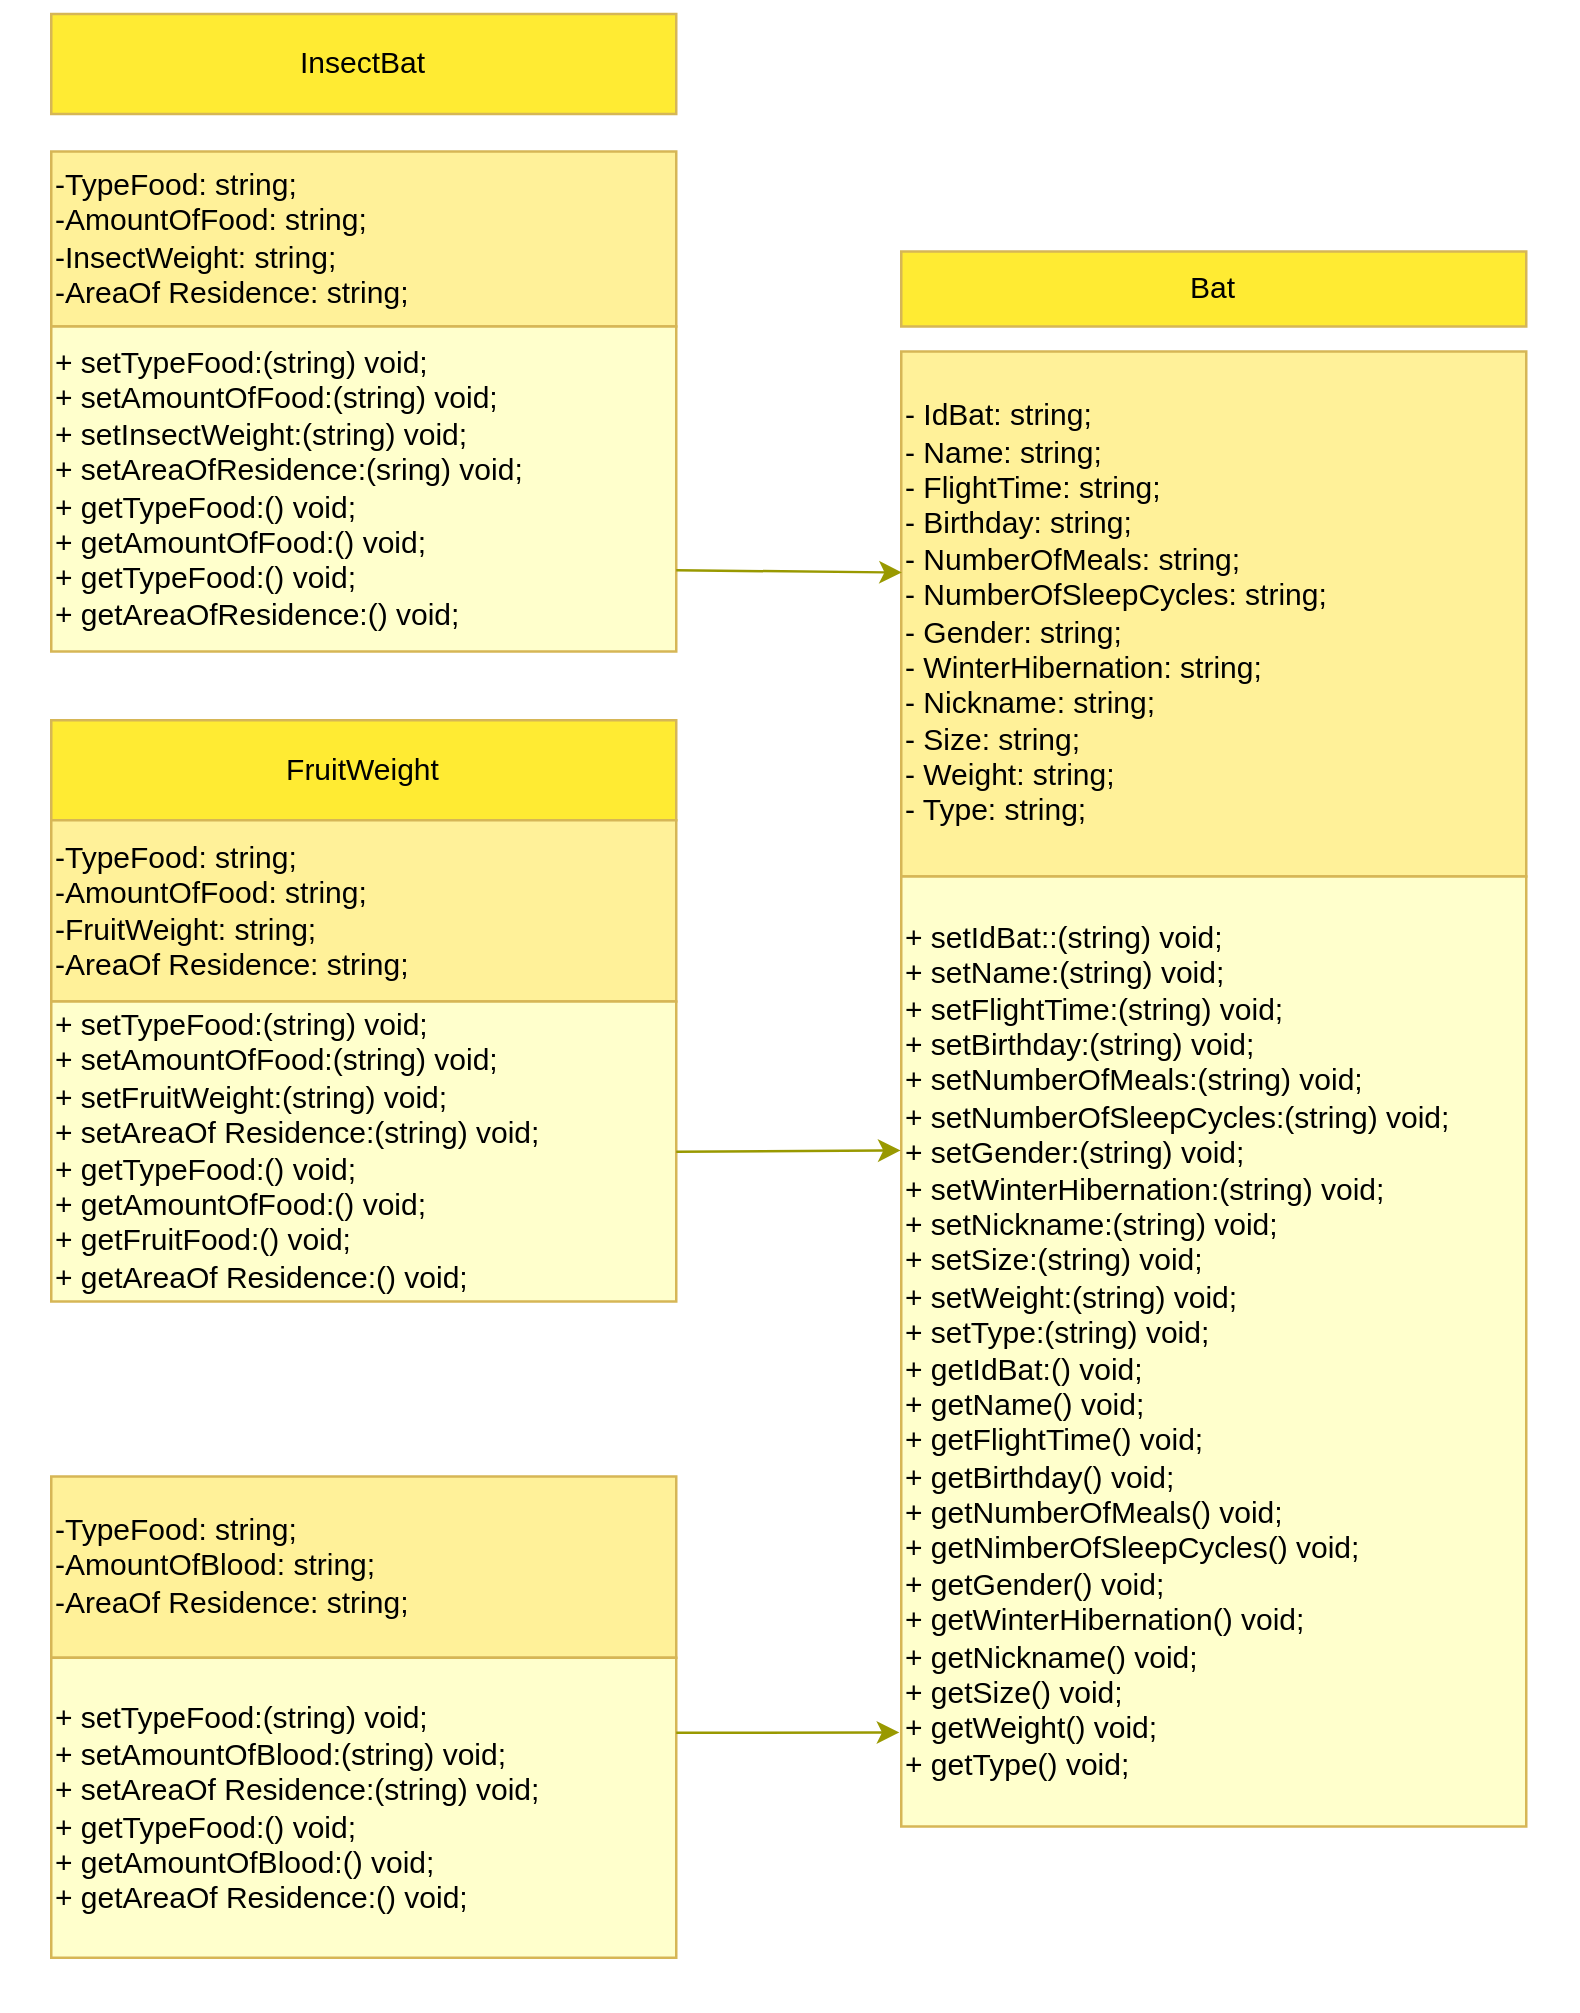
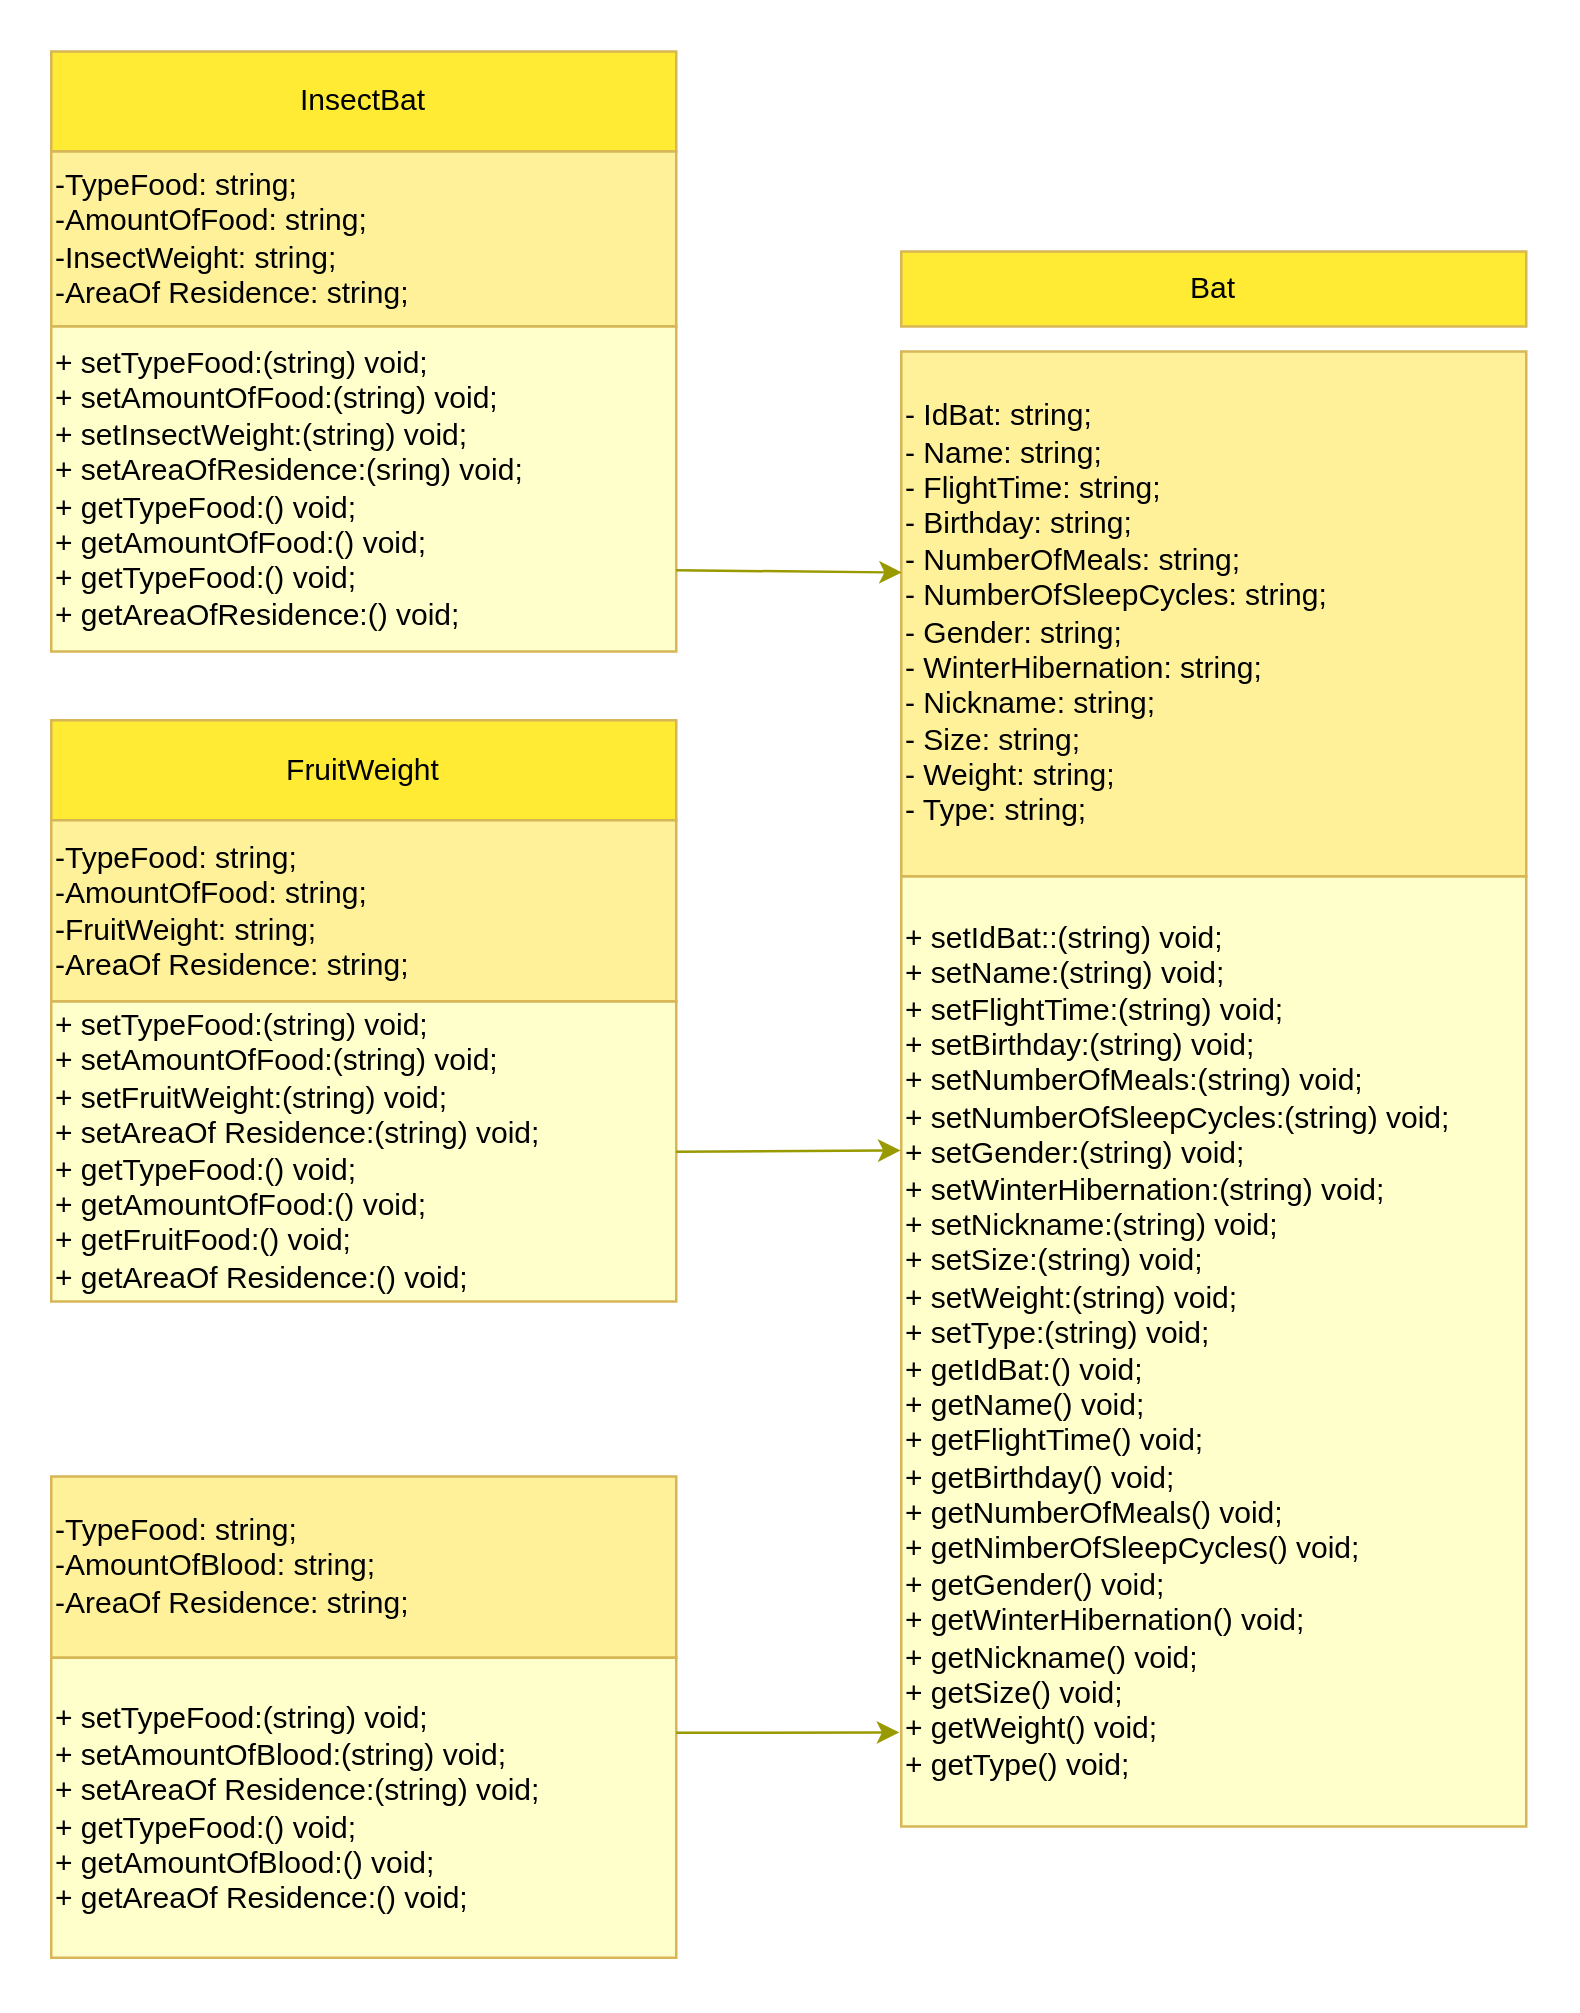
(364, 64) -> (364, 101)
